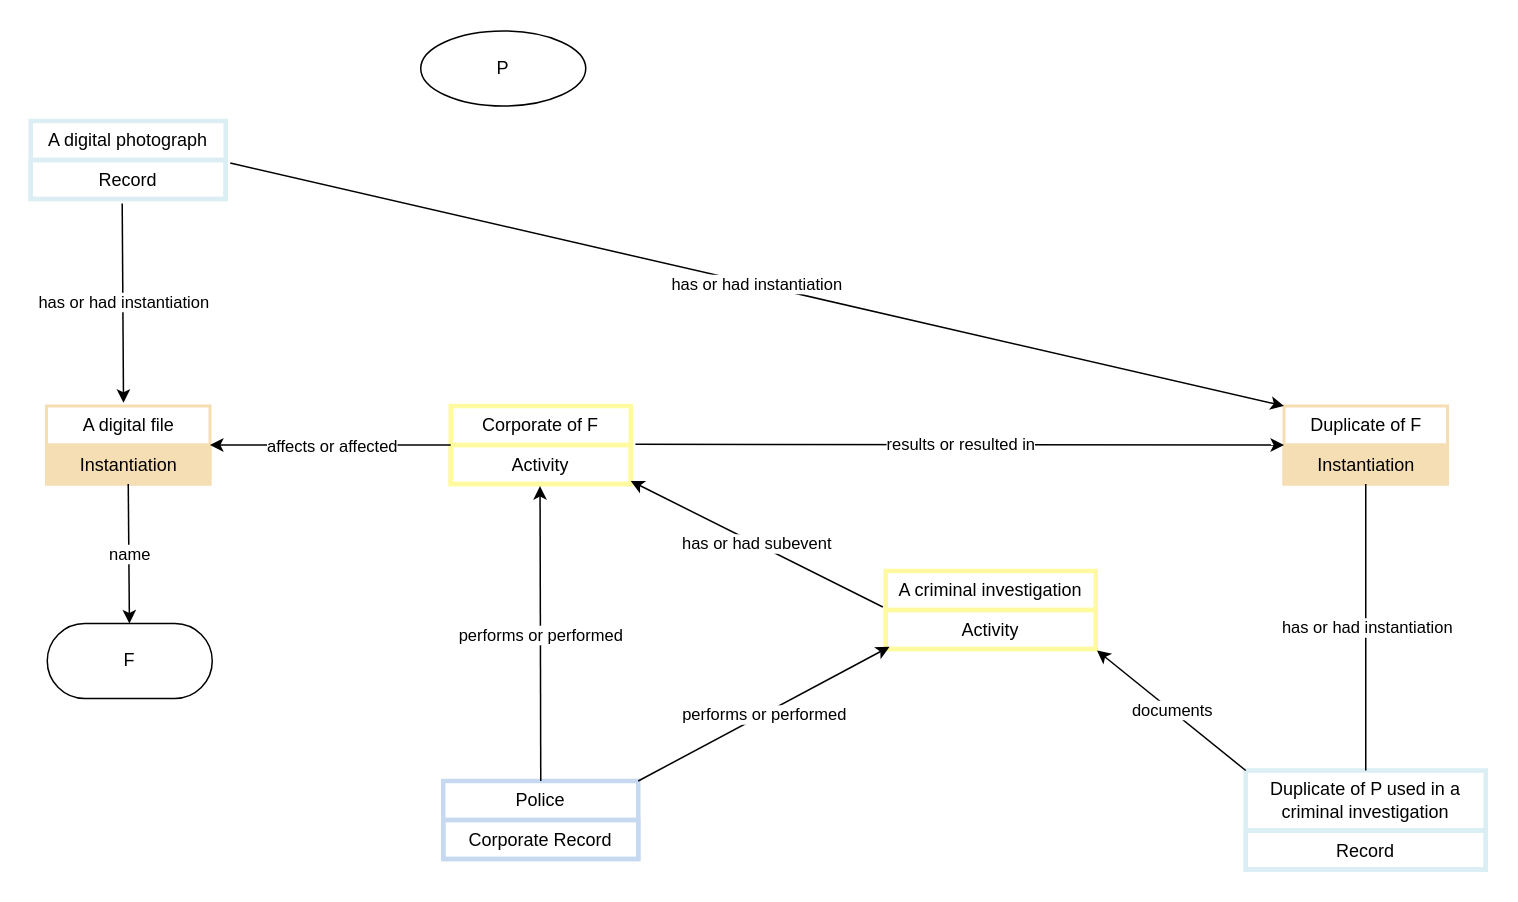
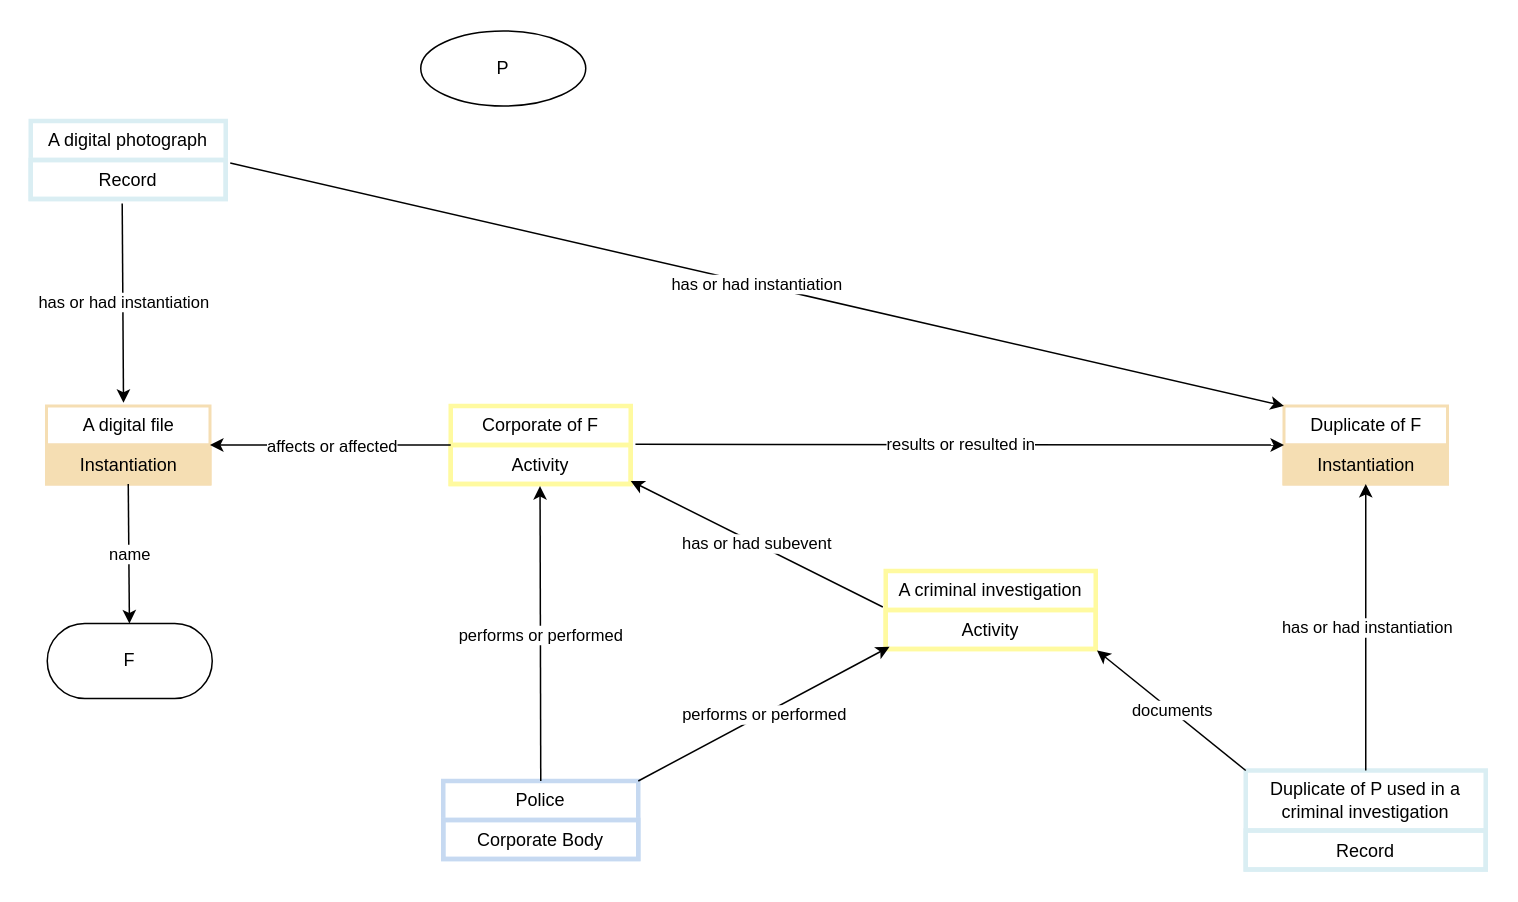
(1366, 491) -> (1366, 495)
(541, 841) -> (541, 841)
